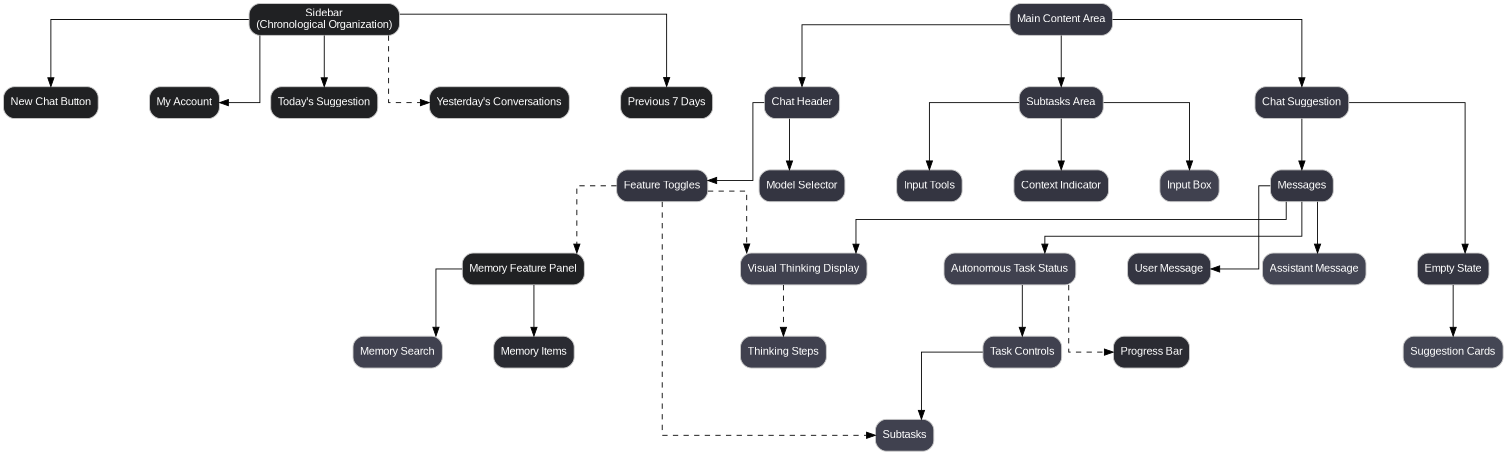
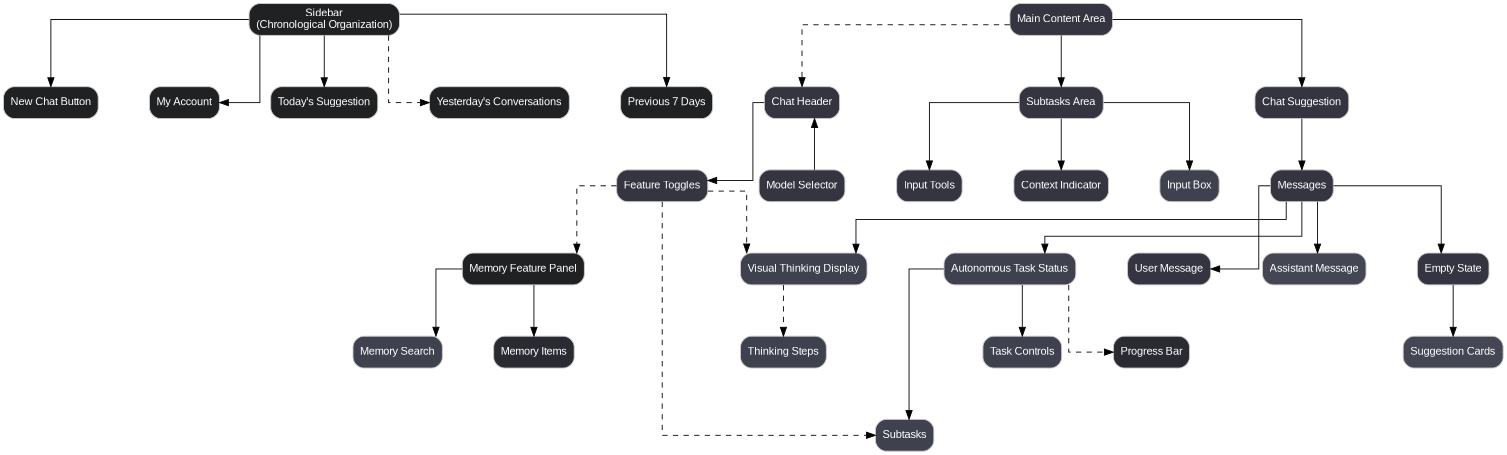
(879, 25) -> (879, 25)
(1465, 115) -> (1416, 186)
(789, 140) -> (815, 149)
(923, 352) -> (909, 322)
